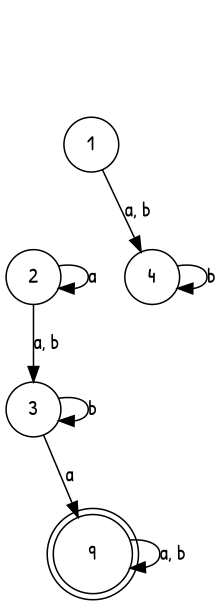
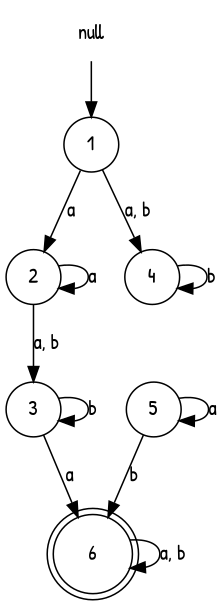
none -> (91, 33)
none -> (65, 204)
none -> (154, 409)
(93, 554) -> (93, 554)
